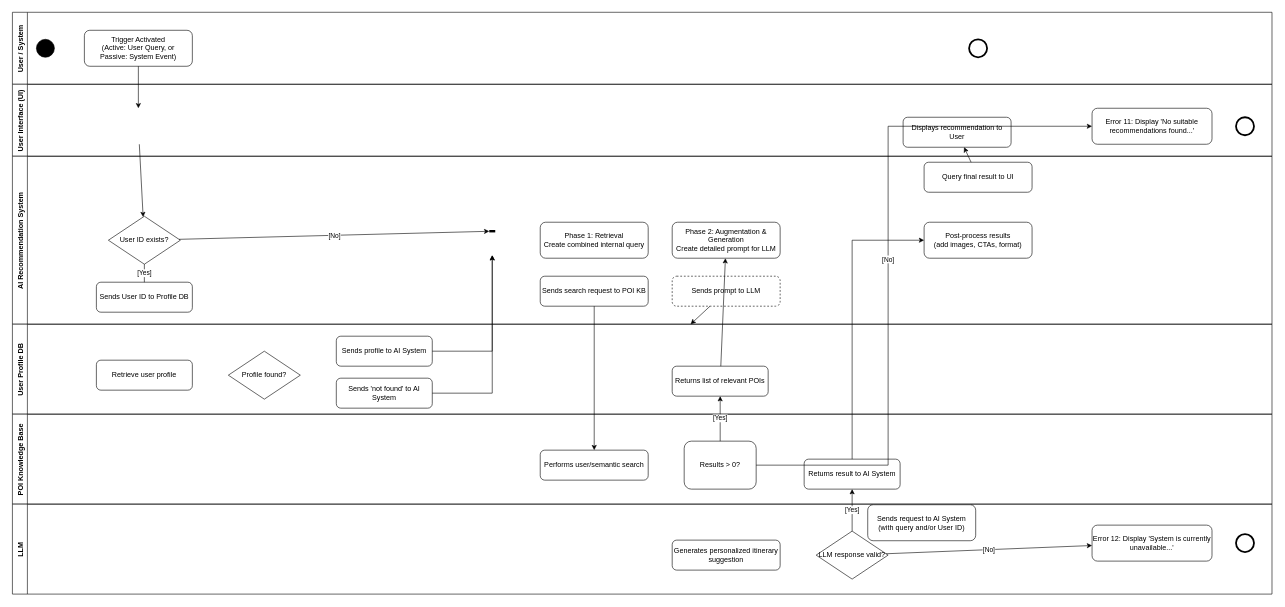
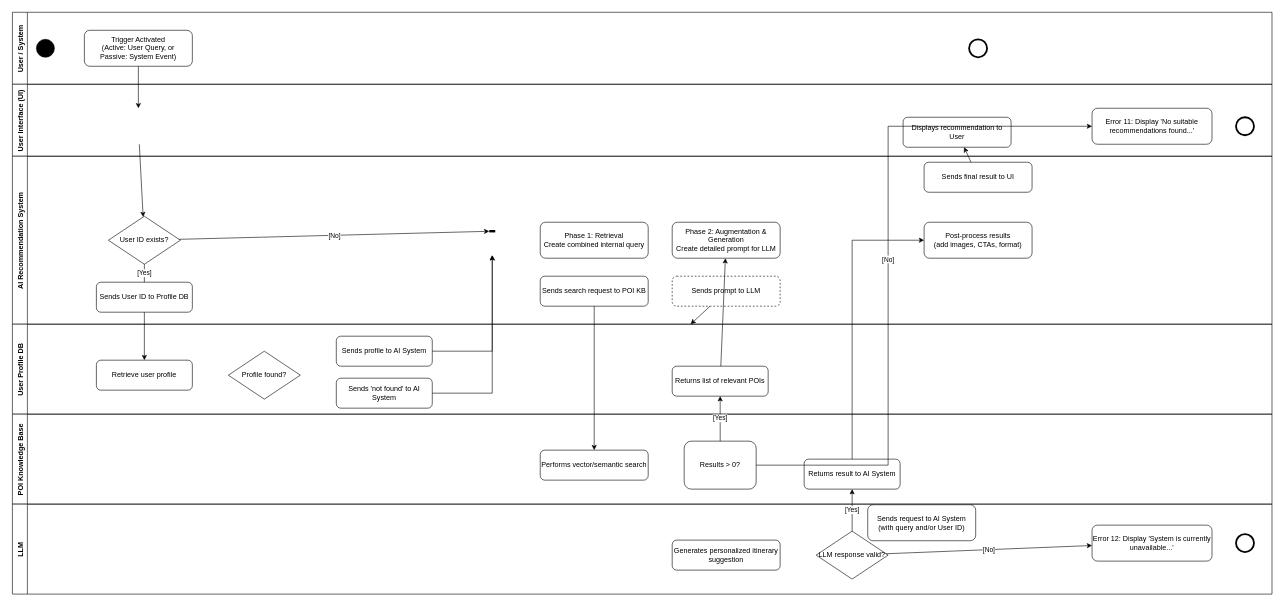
(978, 177) -> (978, 177)
none -> (144, 334)
(594, 465) -> (594, 465)
